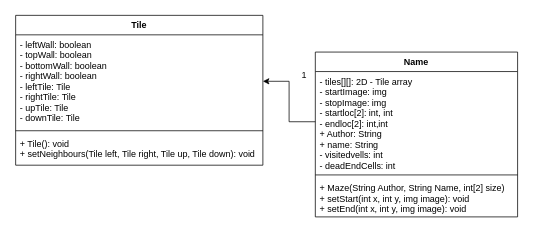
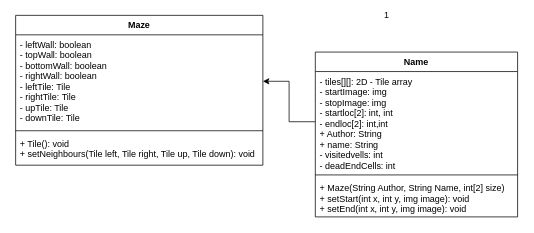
(139, 26) -> (139, 26)
(304, 75) -> (387, 15)
